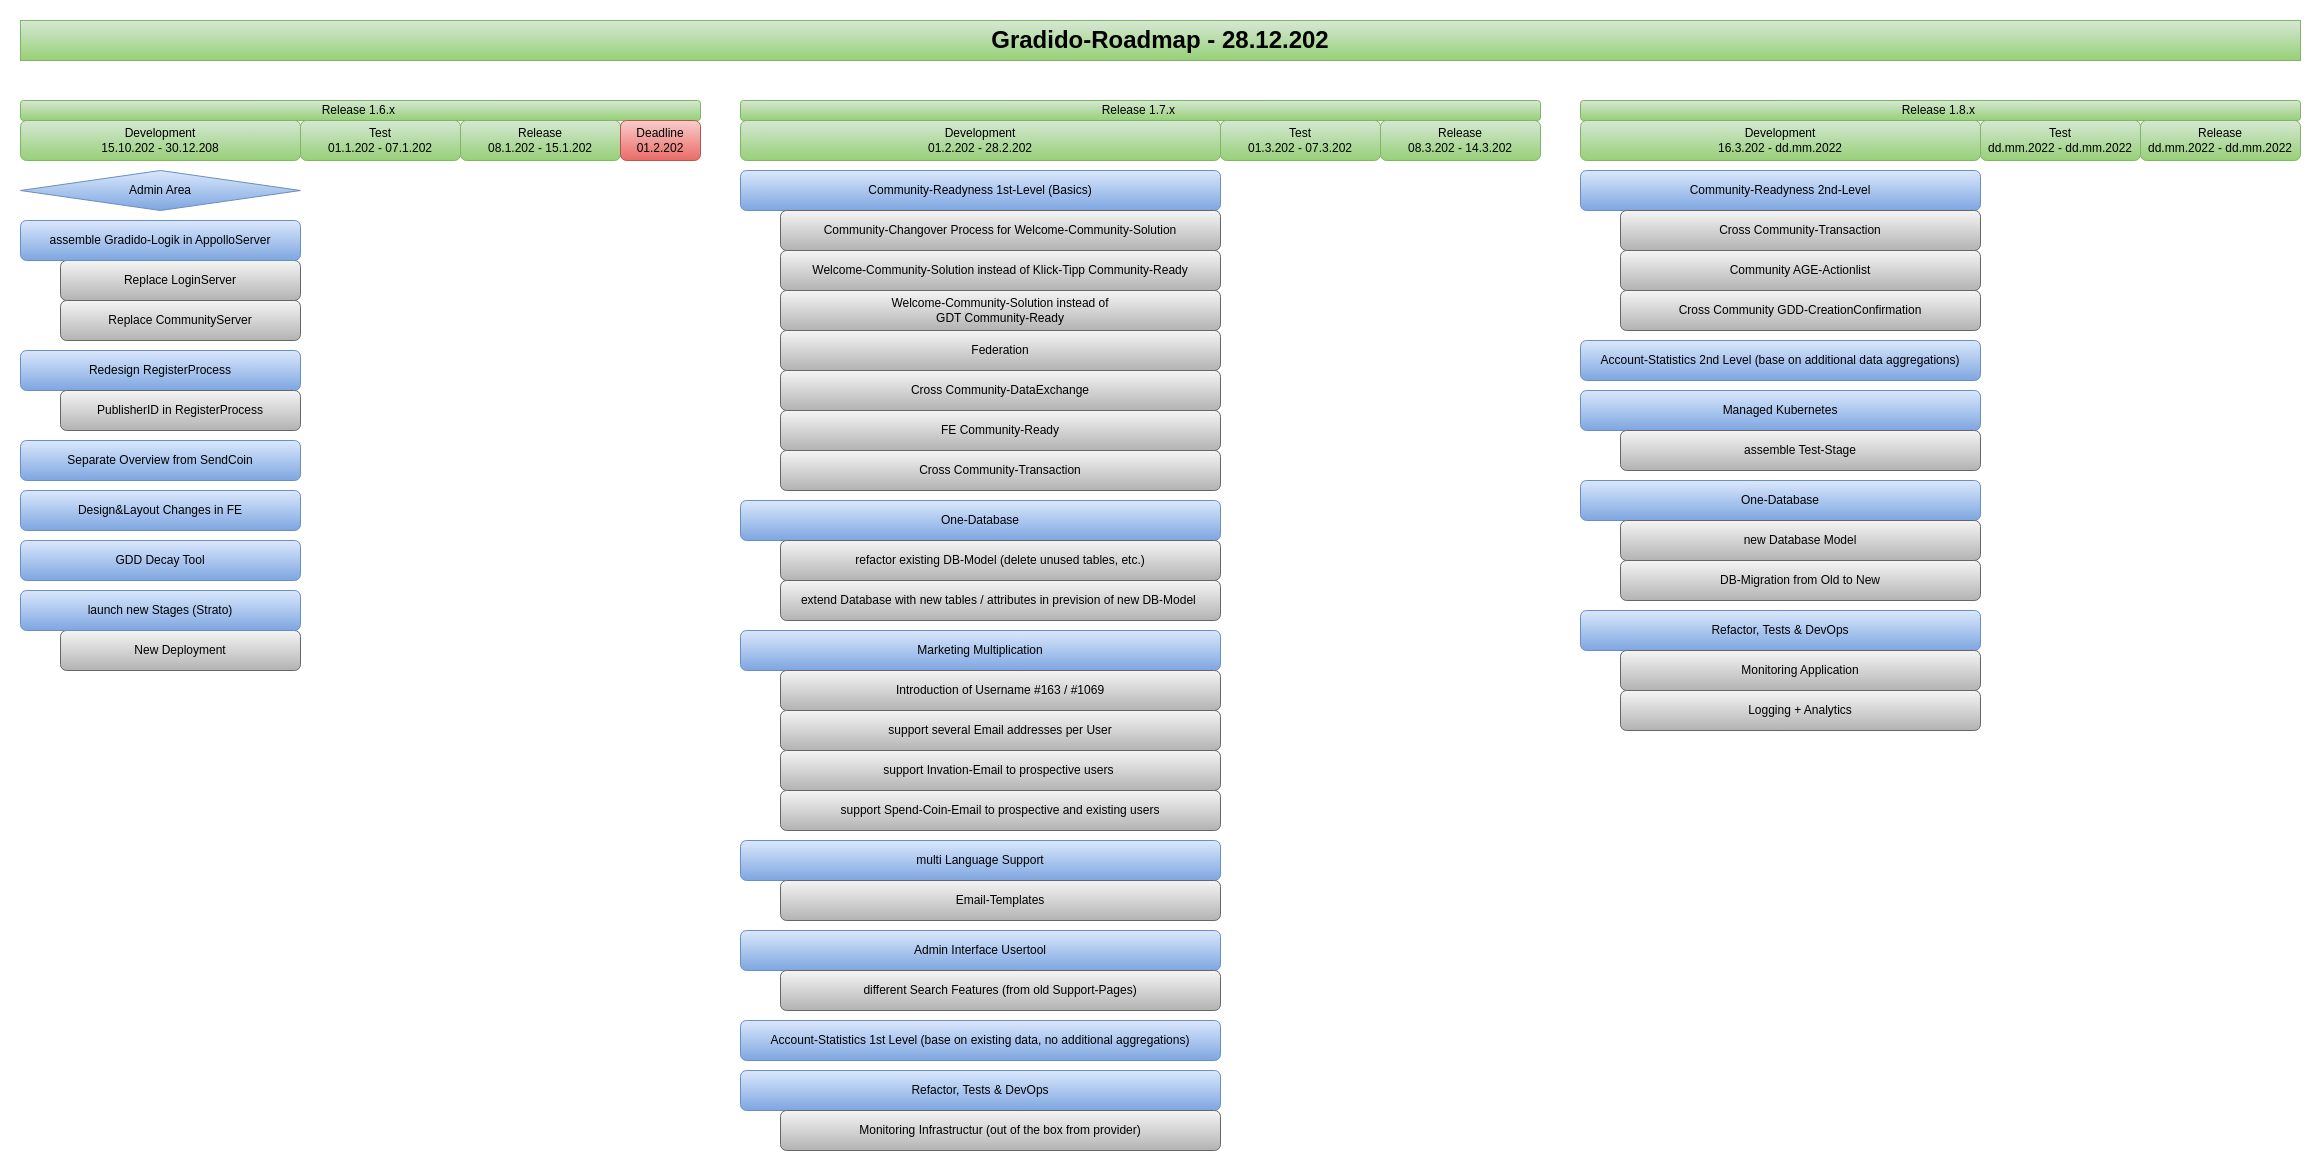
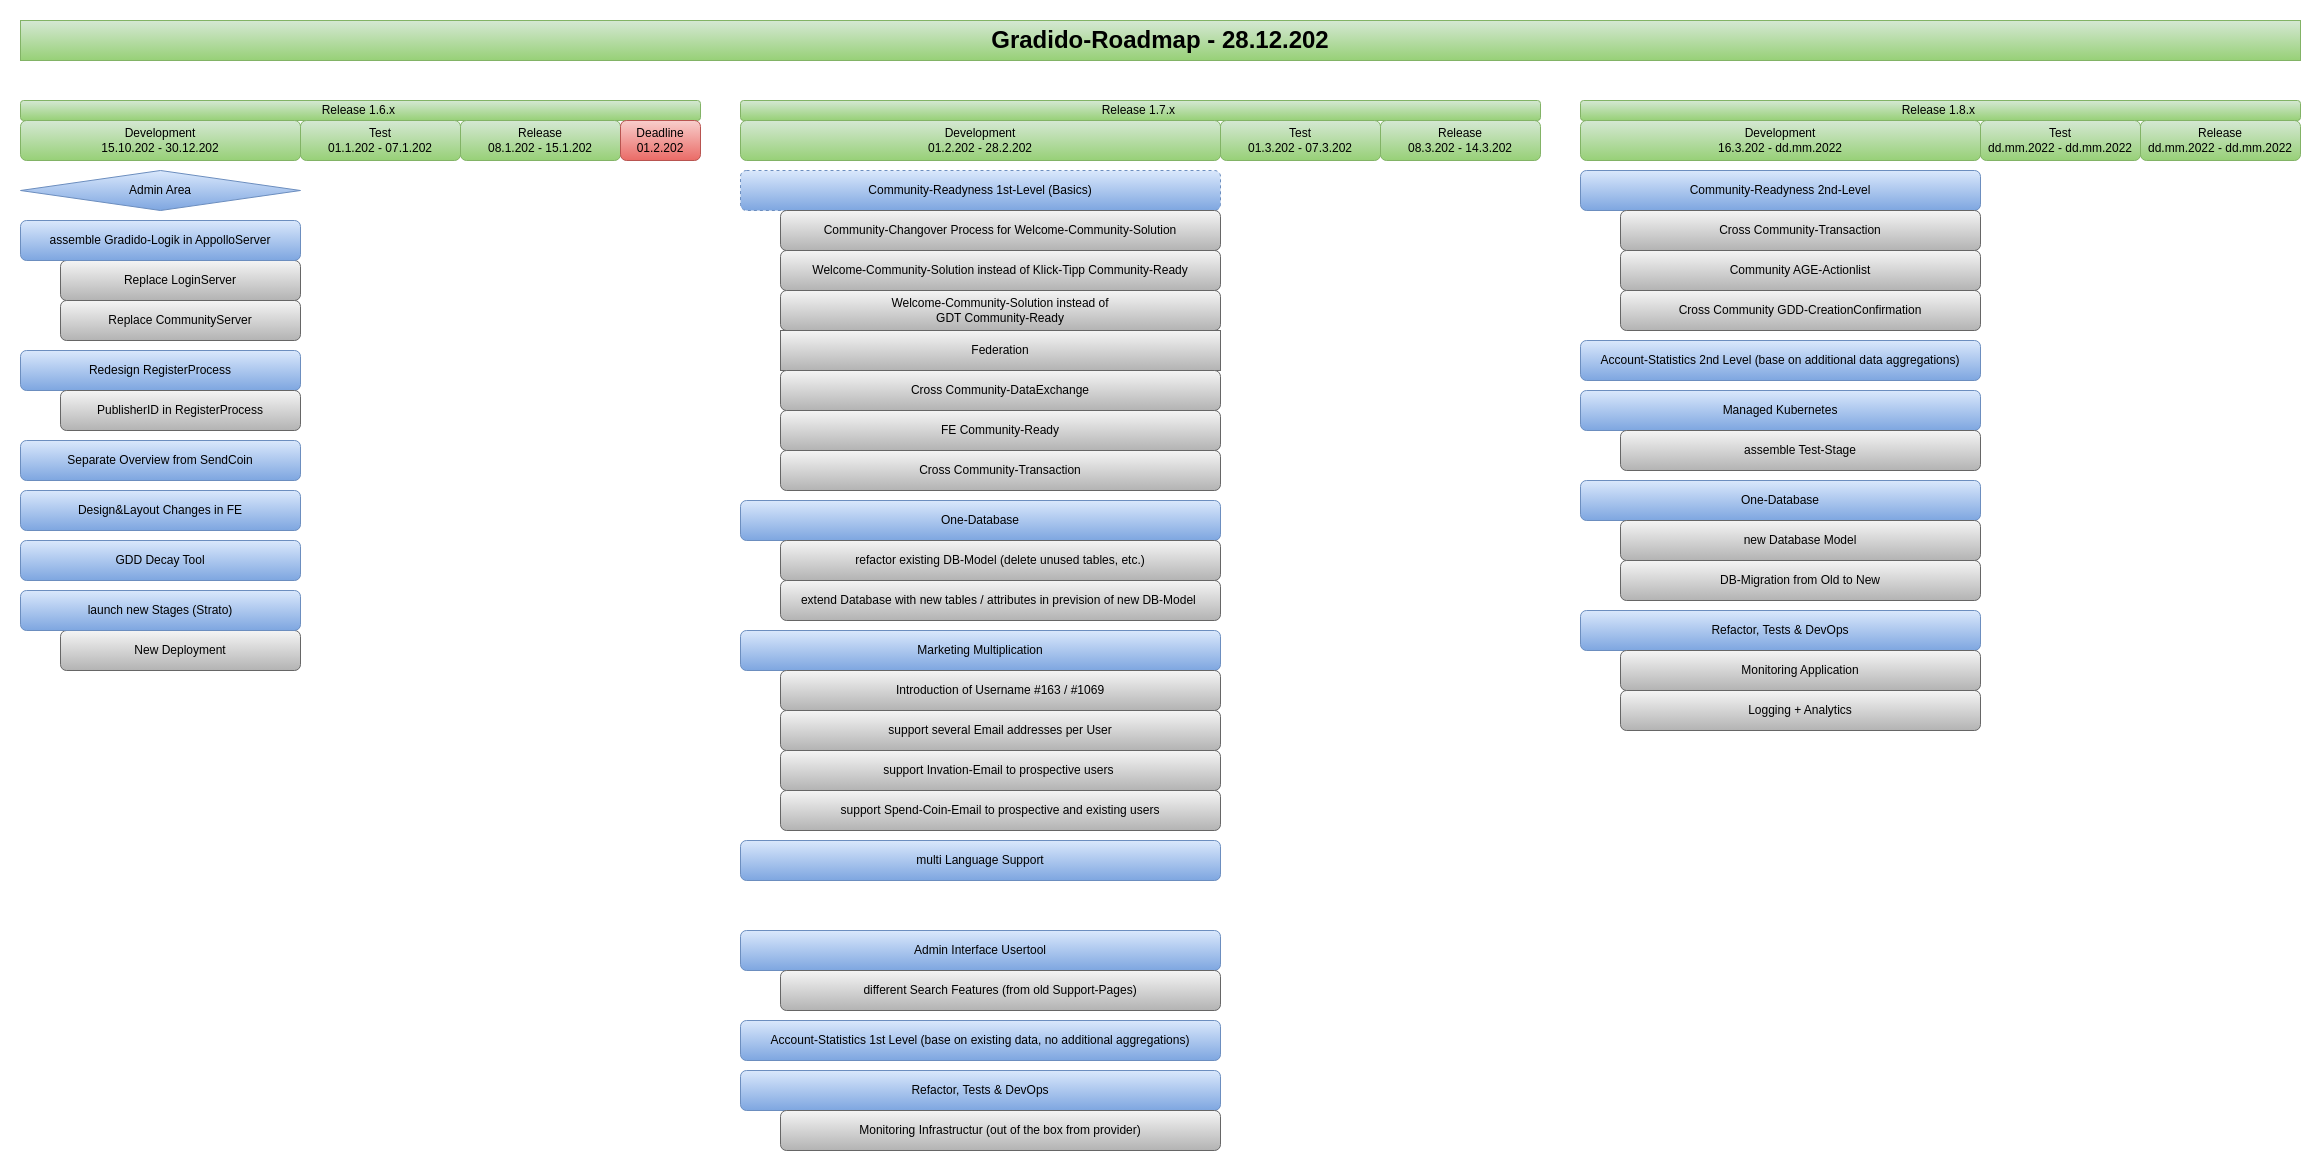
(161, 141) -> (161, 141)
(981, 191) -> (981, 191)
(1001, 351) -> (1001, 351)
(1001, 901) -> none
